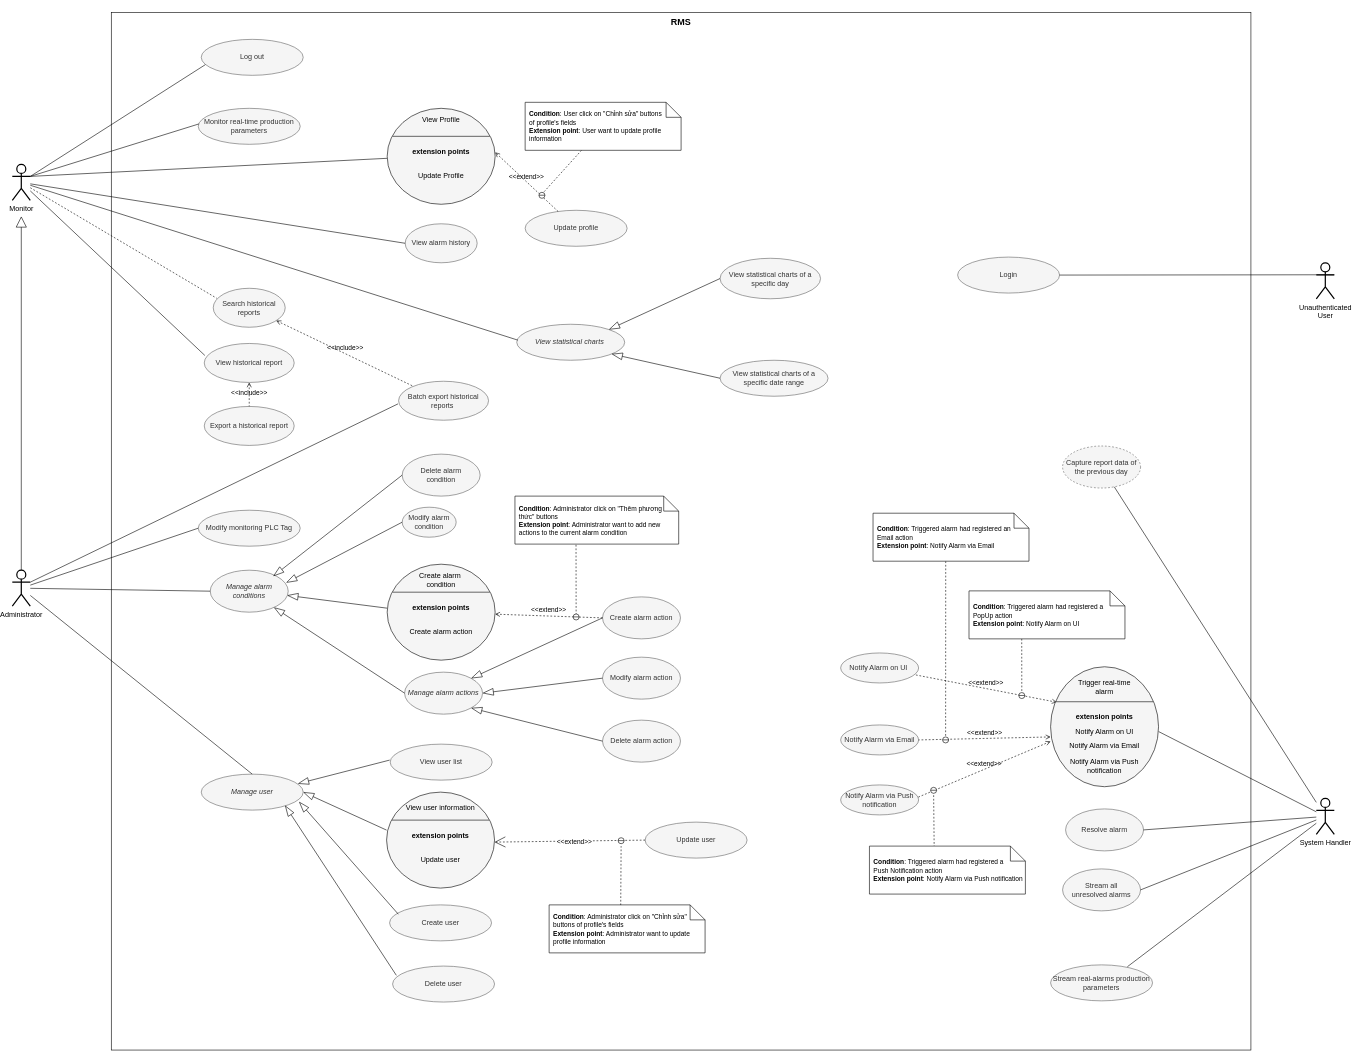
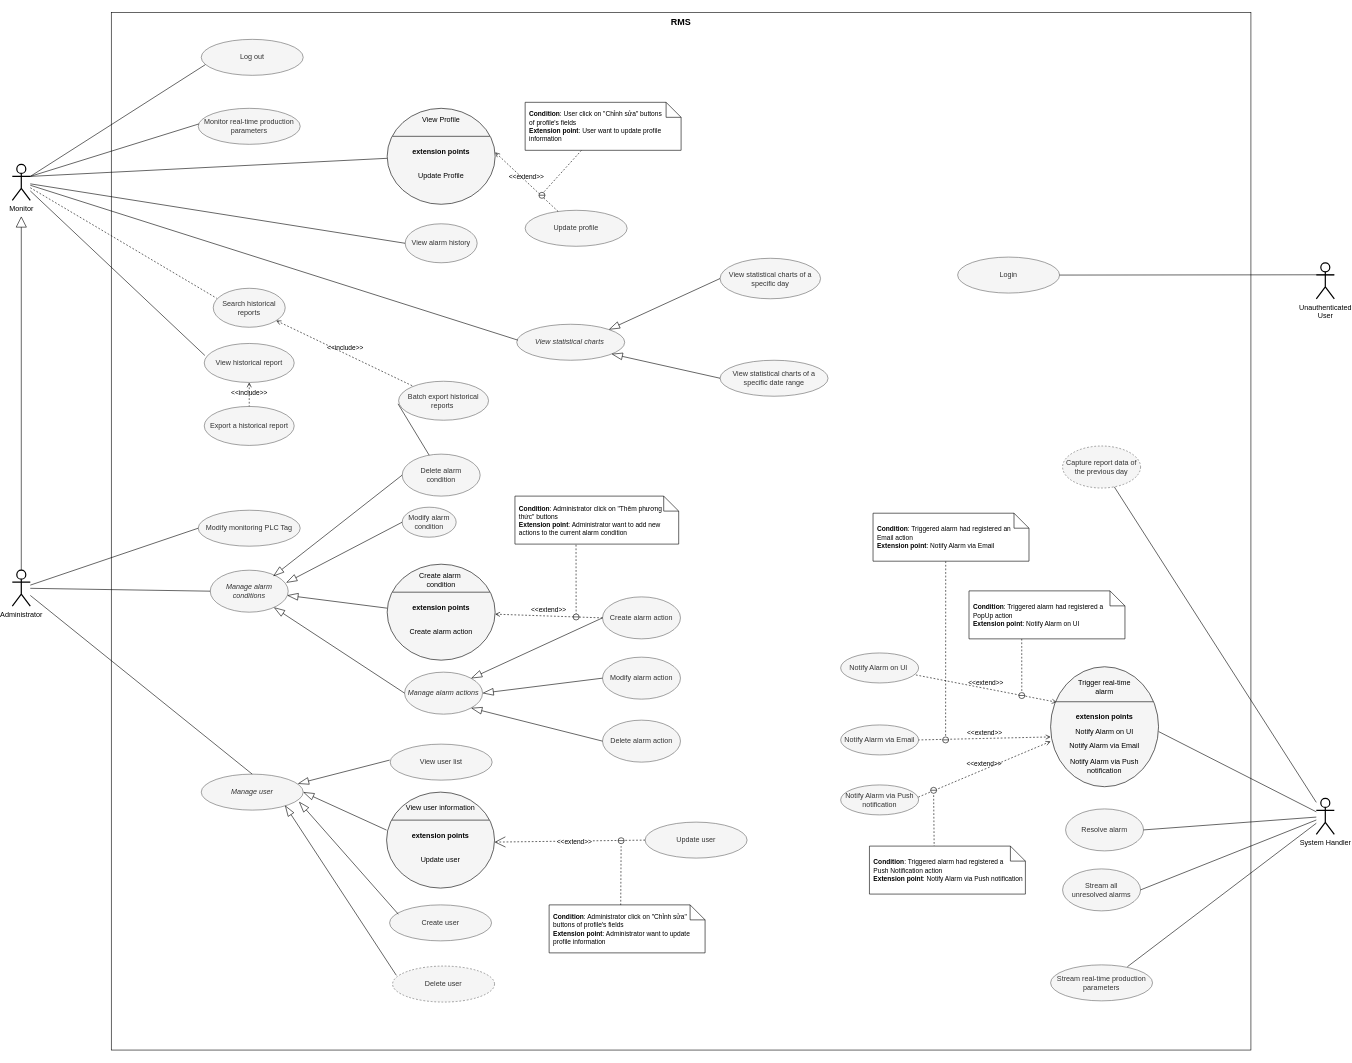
(215, 493) -> (414, 430)
(1102, 983) -> (1102, 983)
(444, 984) -> (444, 984)
